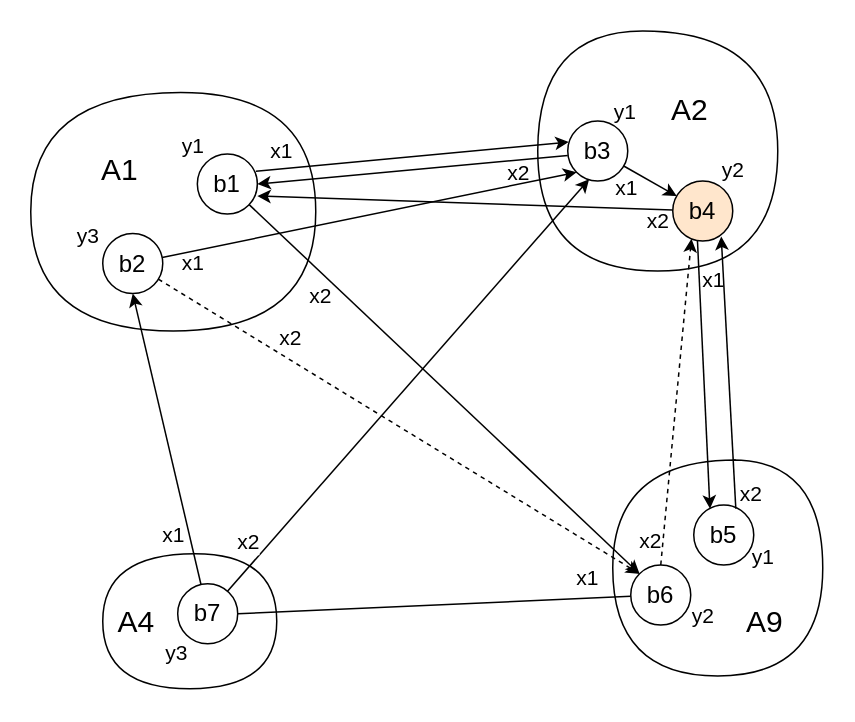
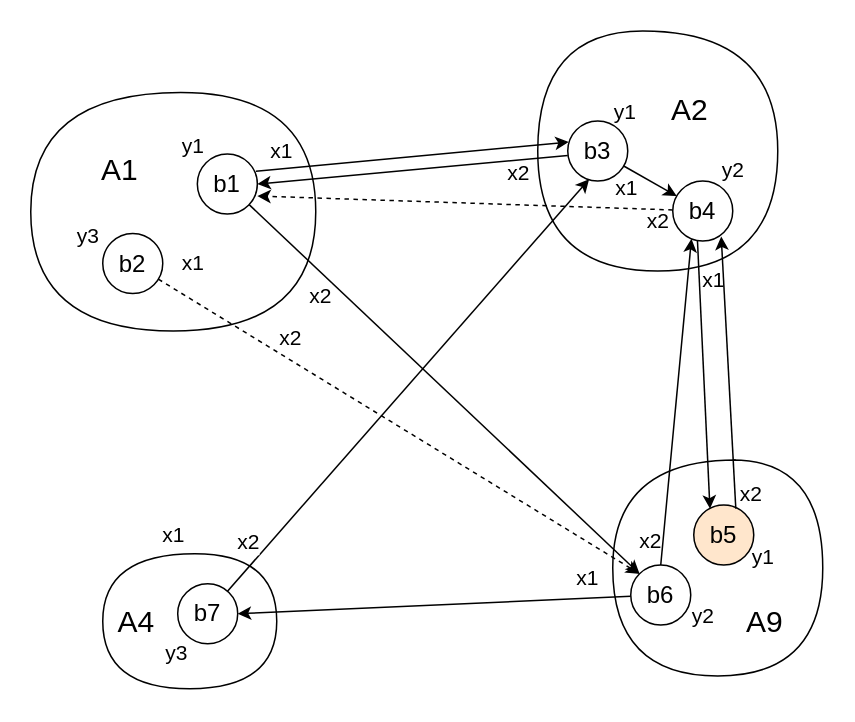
(554, 206) -> (554, 206)
(703, 211) -> (703, 211)
(295, 230) -> none
(676, 405) -> (676, 405)
(168, 444) -> none
(724, 535) -> (724, 535)
(244, 613) -> (249, 613)
